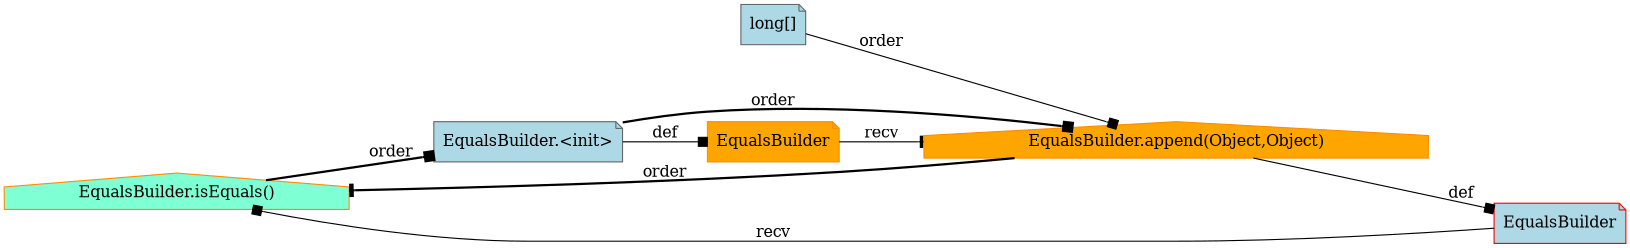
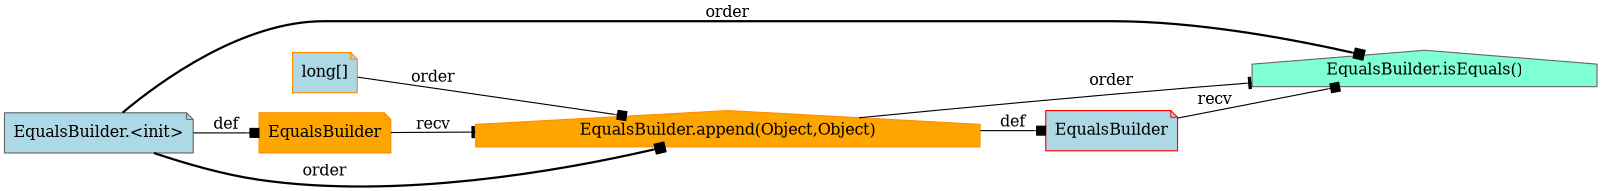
(773, 25) -> (325, 73)
(344, 169) -> (727, 21)
(685, 180) -> (1053, 100)
(177, 193) -> (1425, 70)
